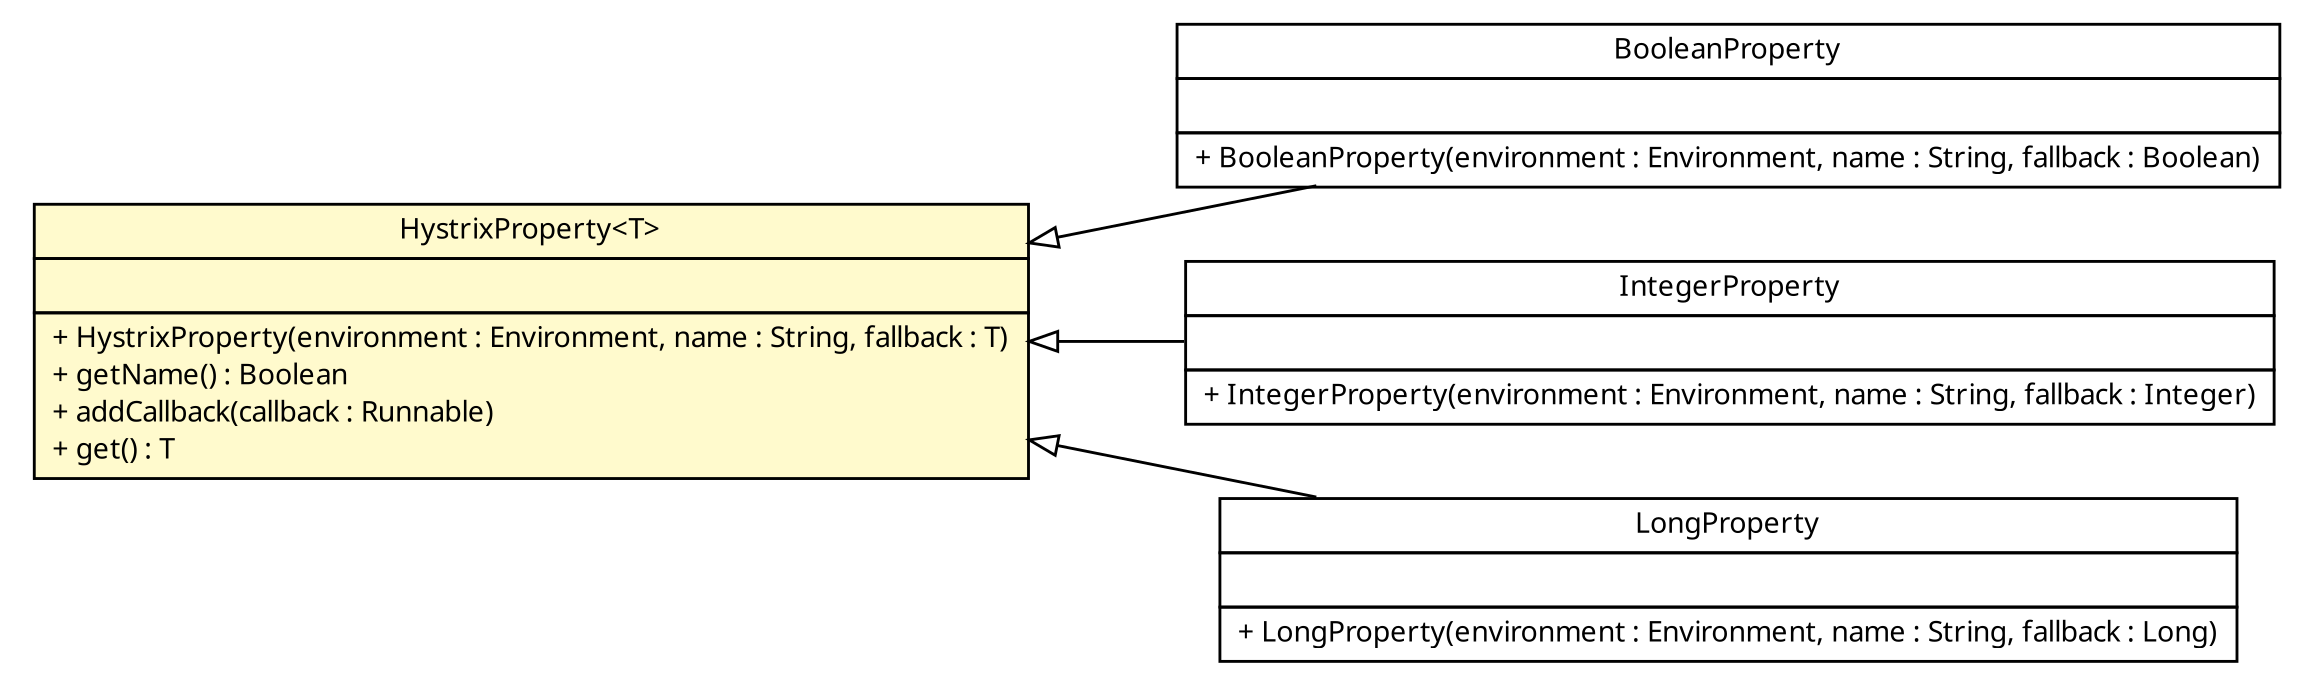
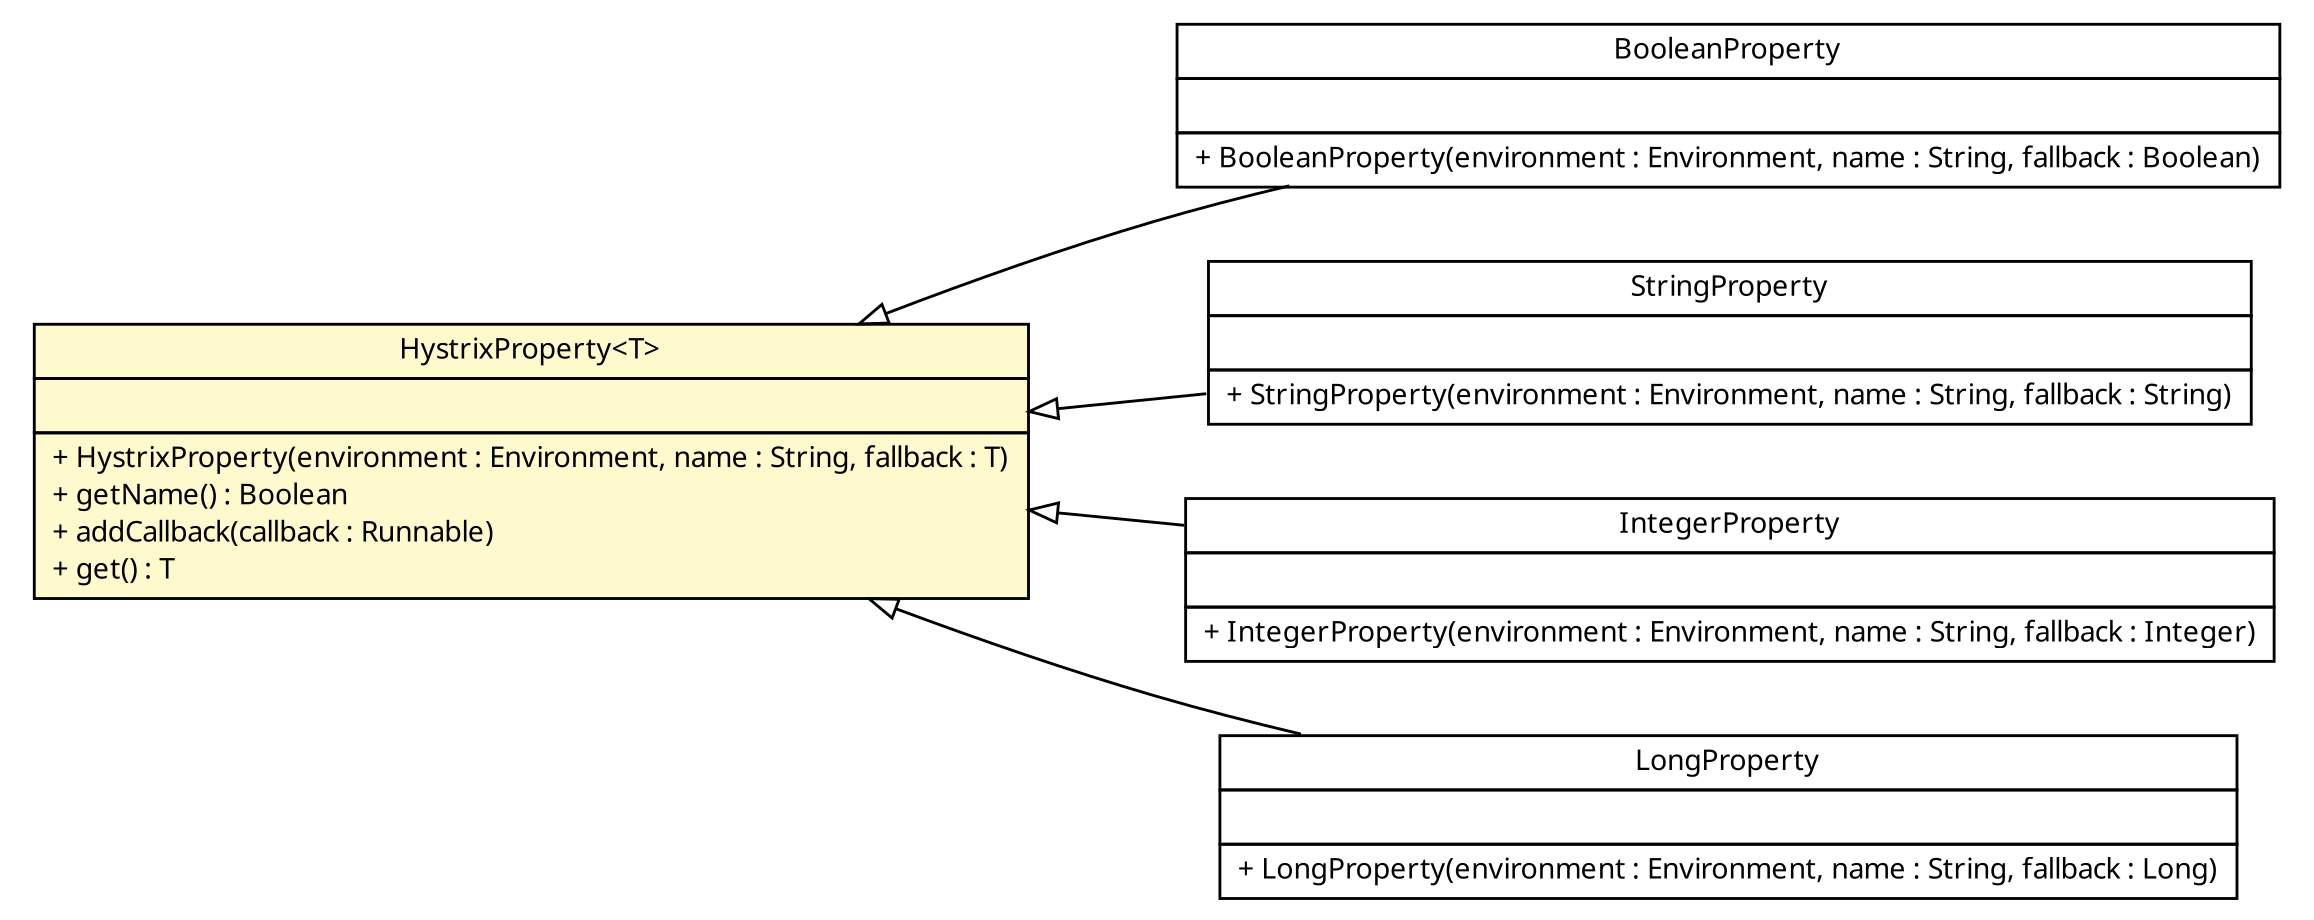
none -> (1728, 341)
